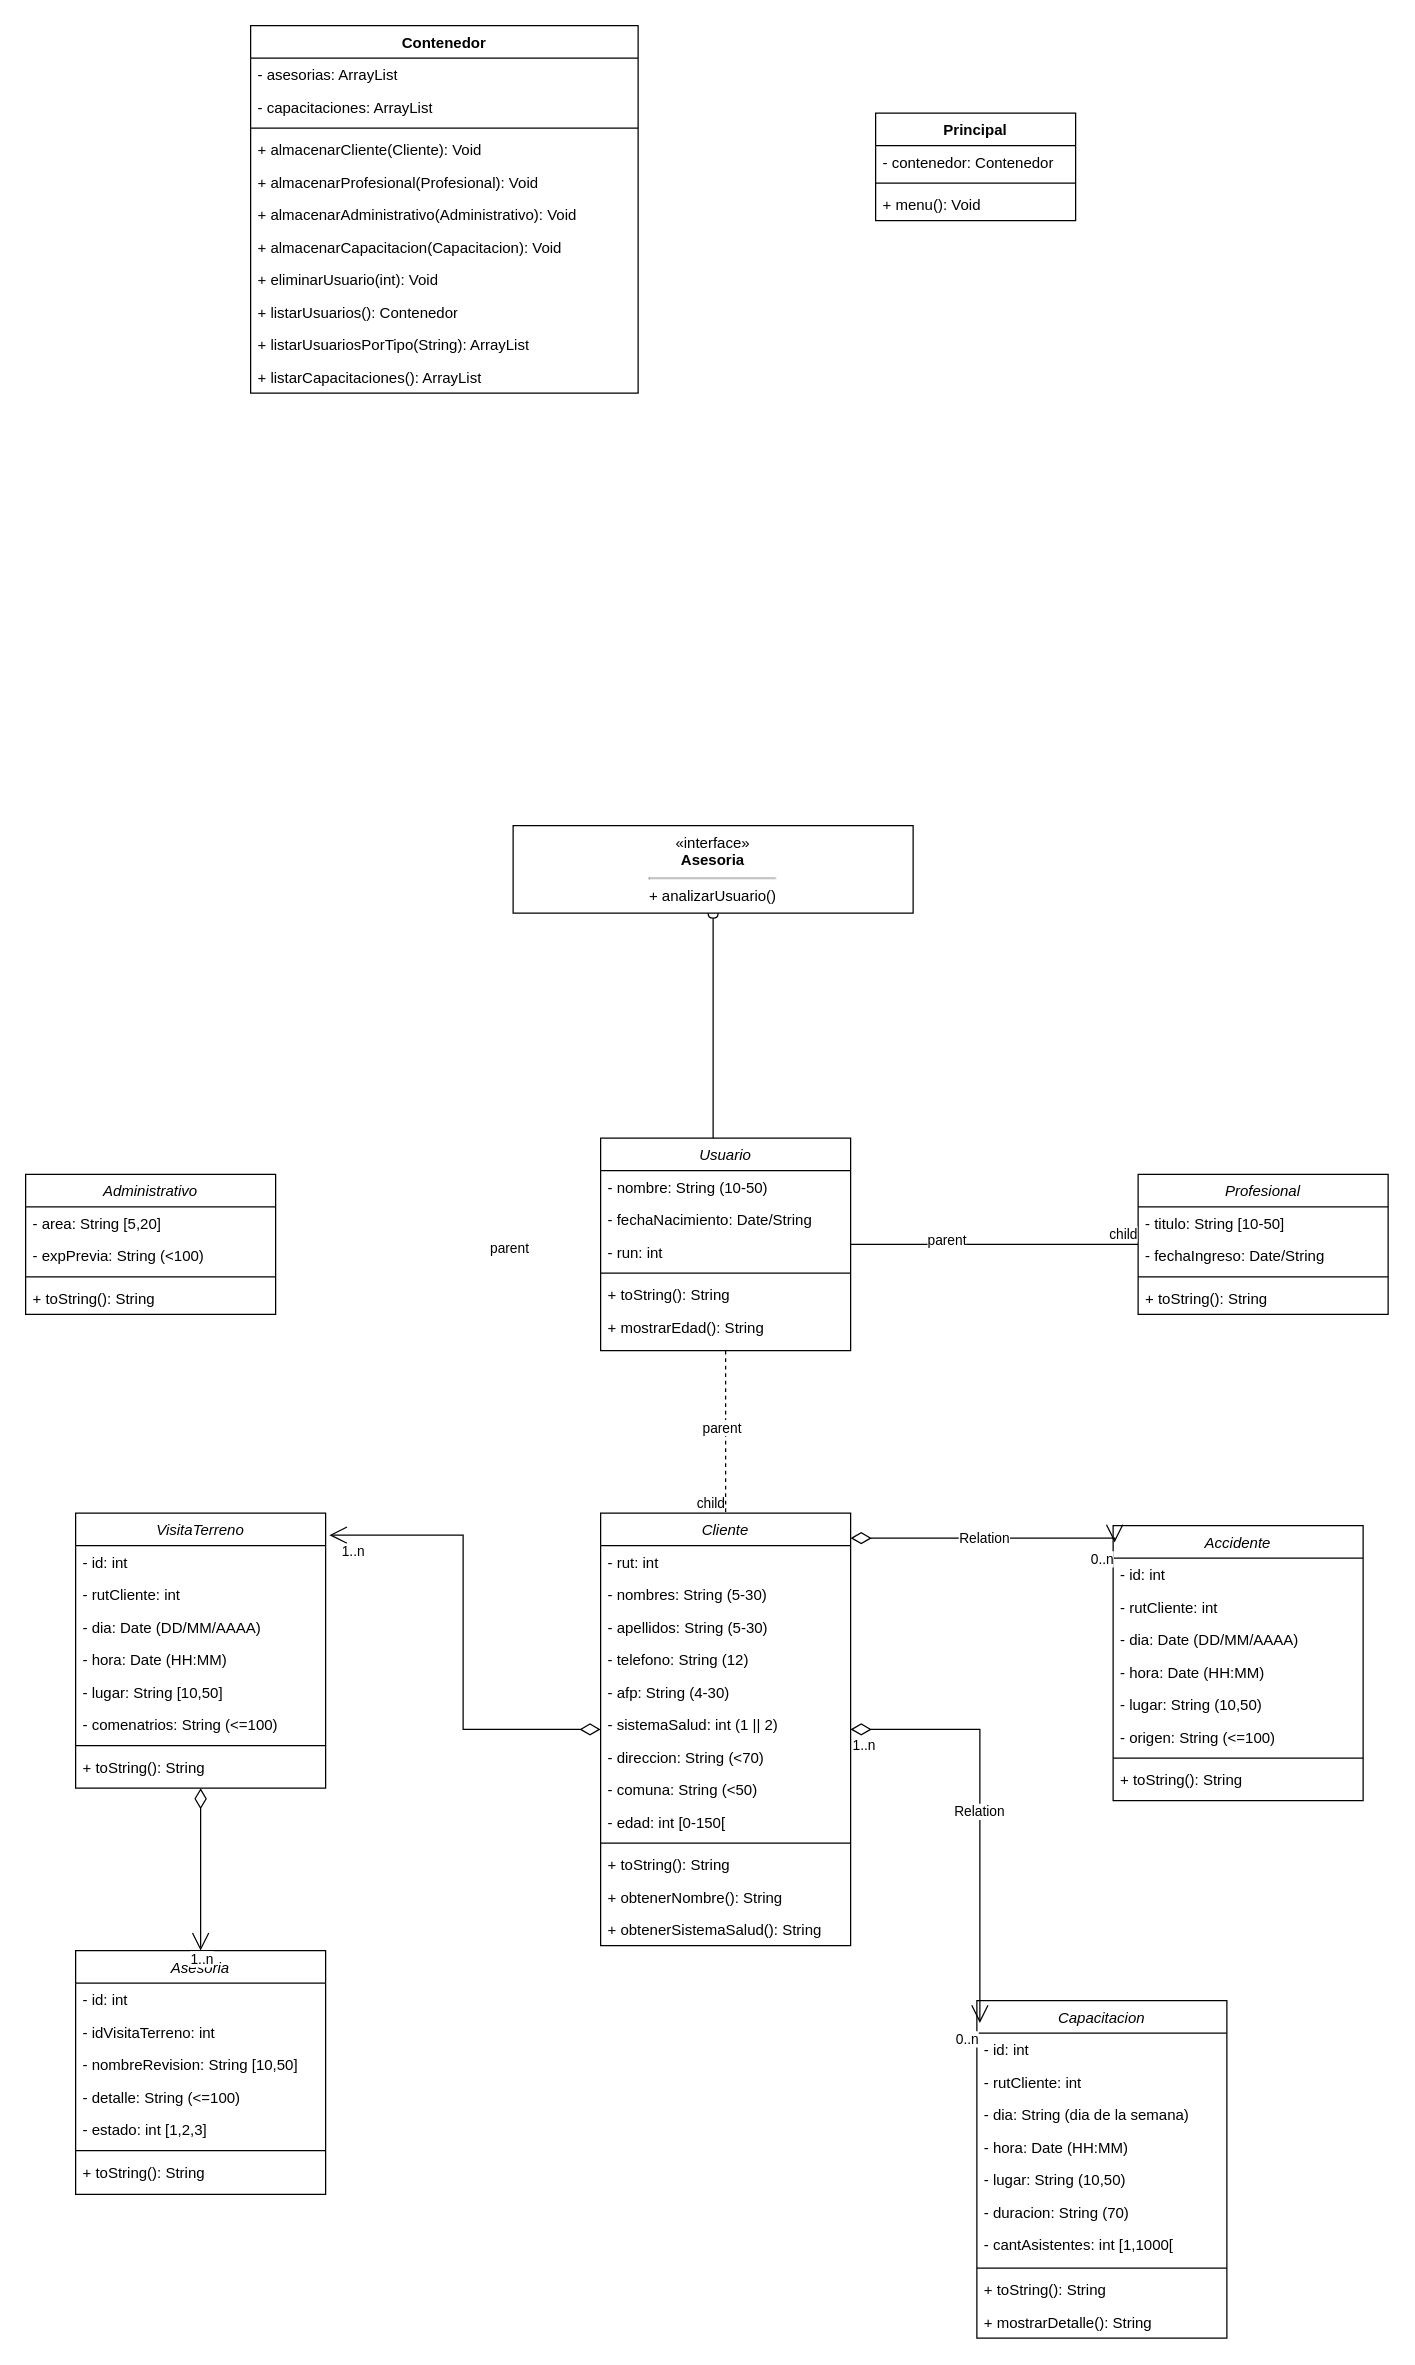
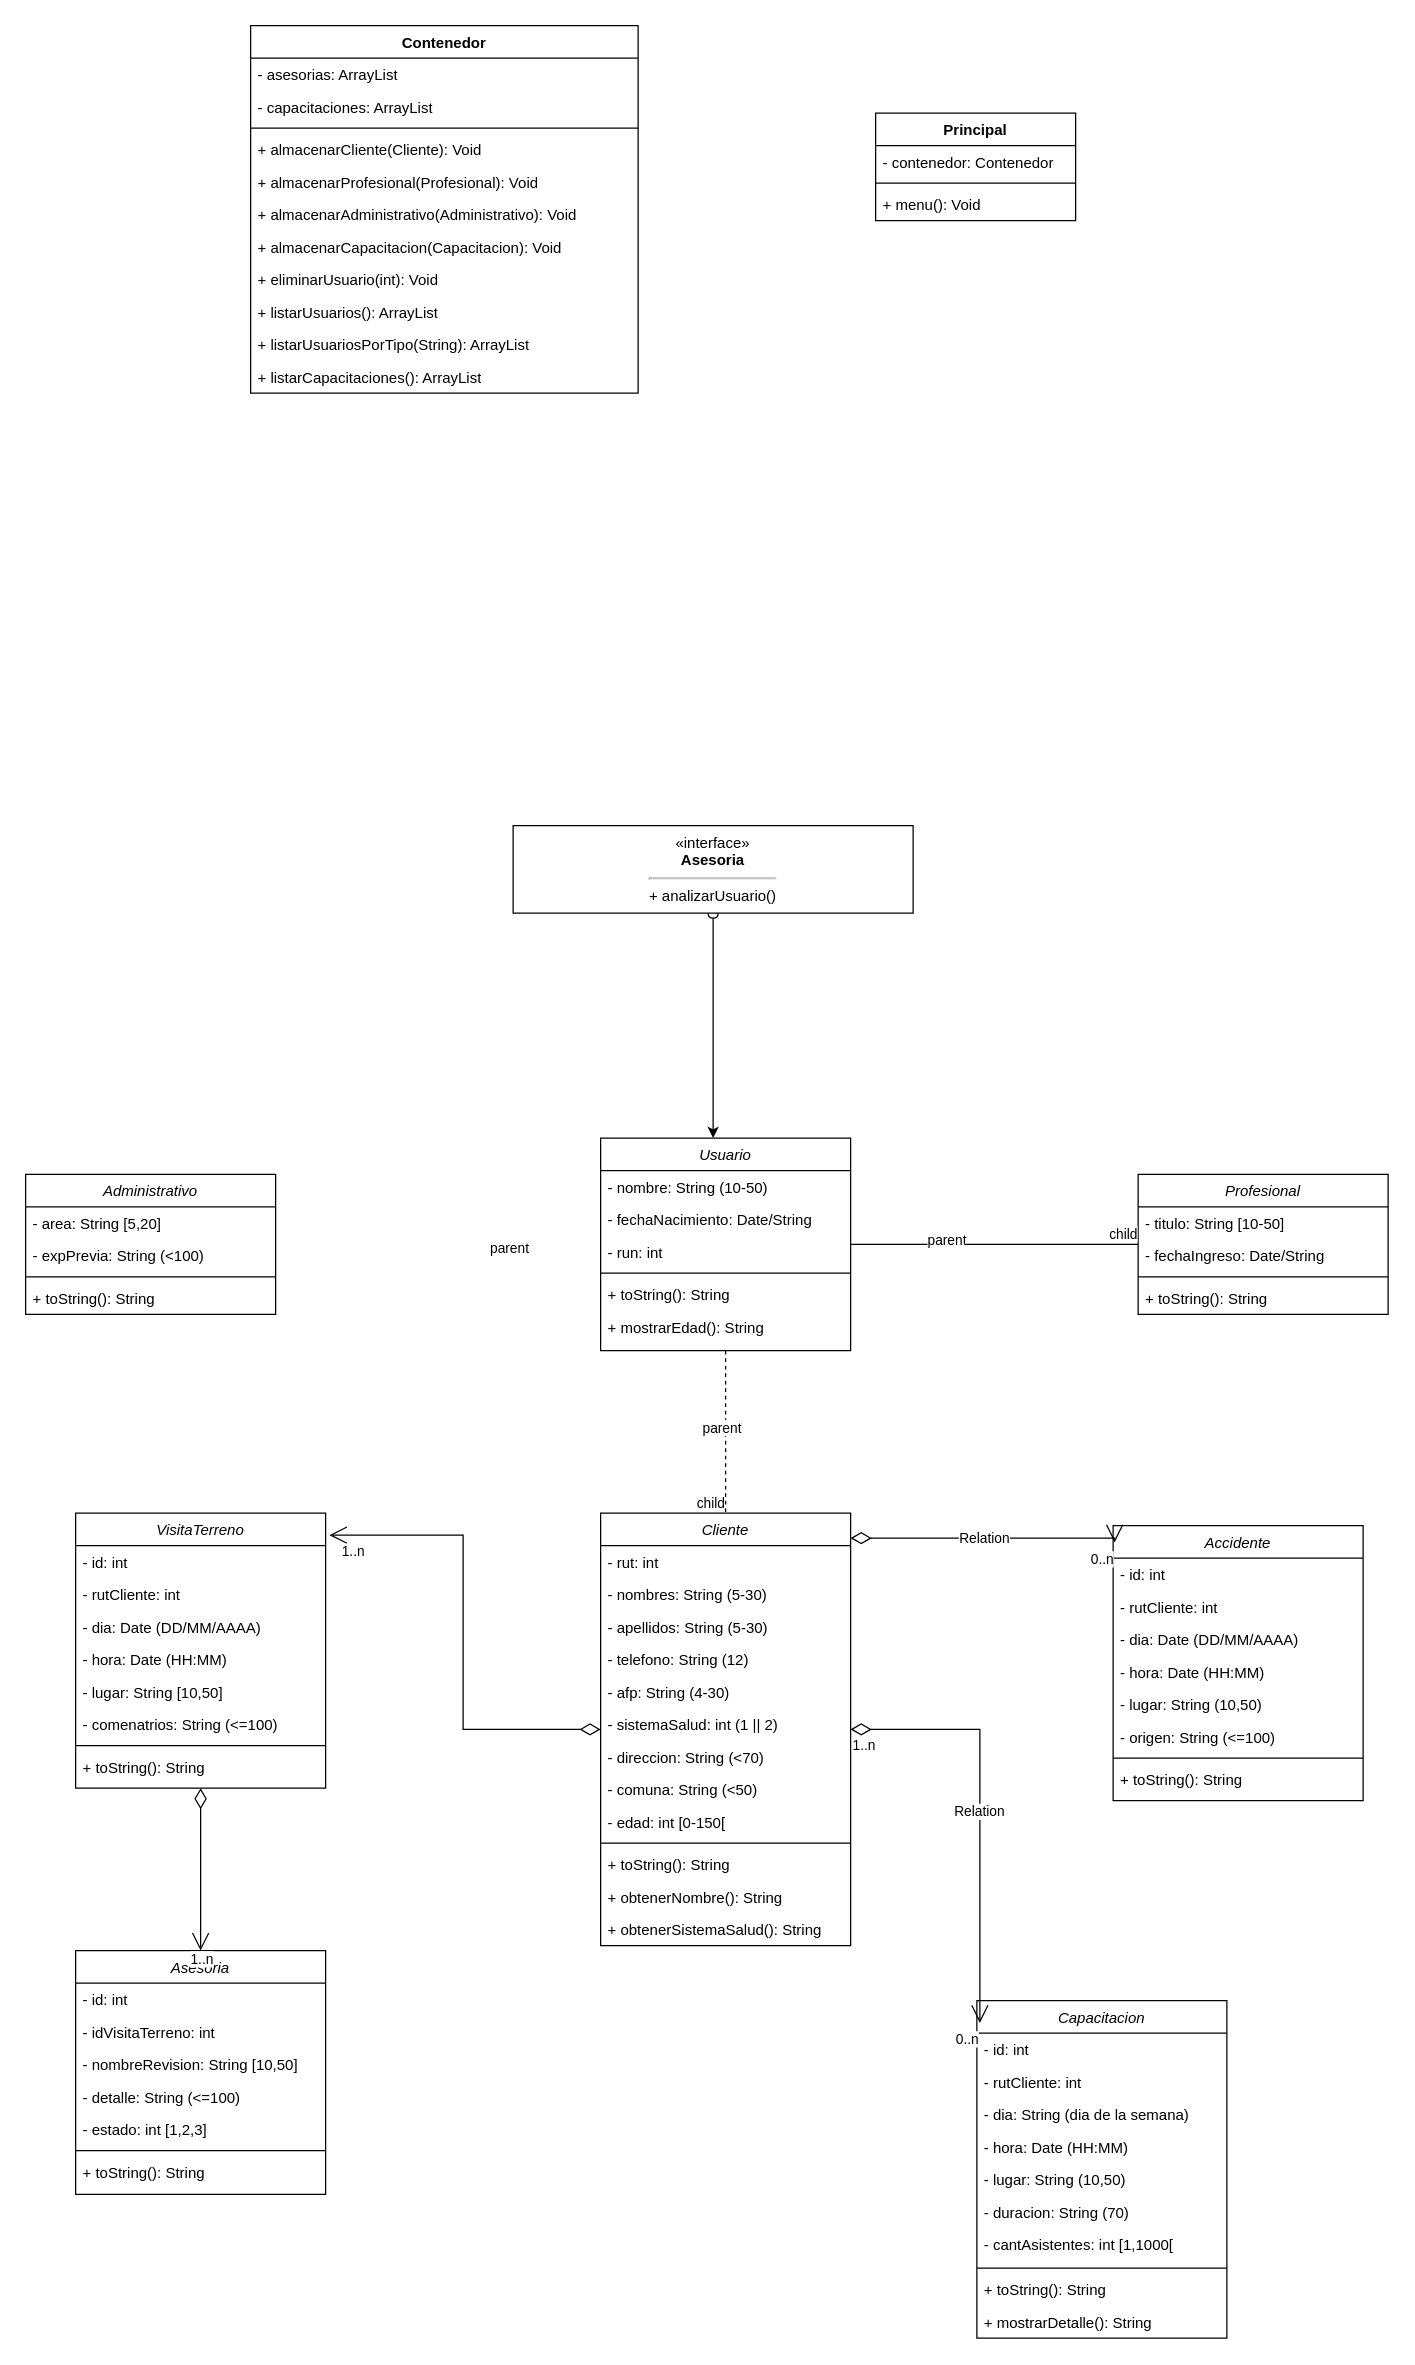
(372, 313) -> (366, 313)
(713, 1131) -> (713, 1128)
